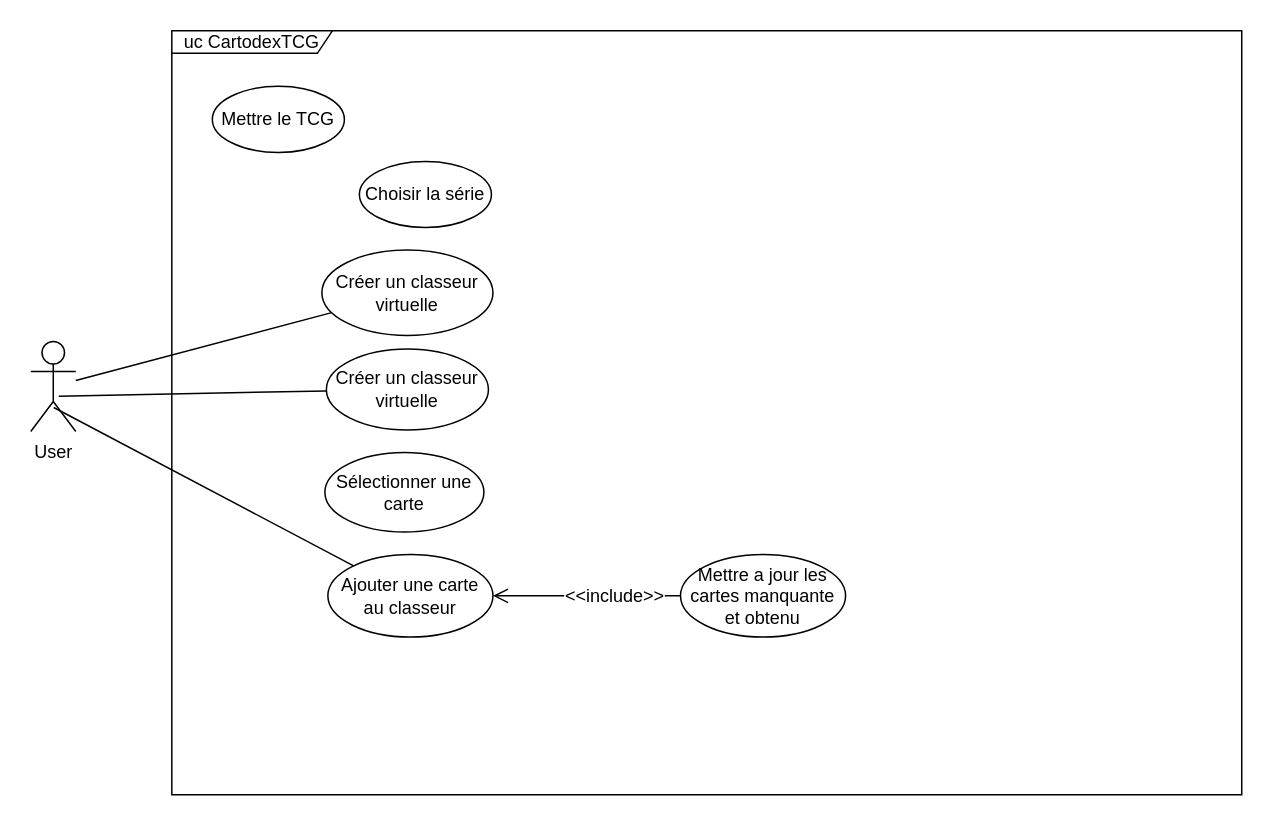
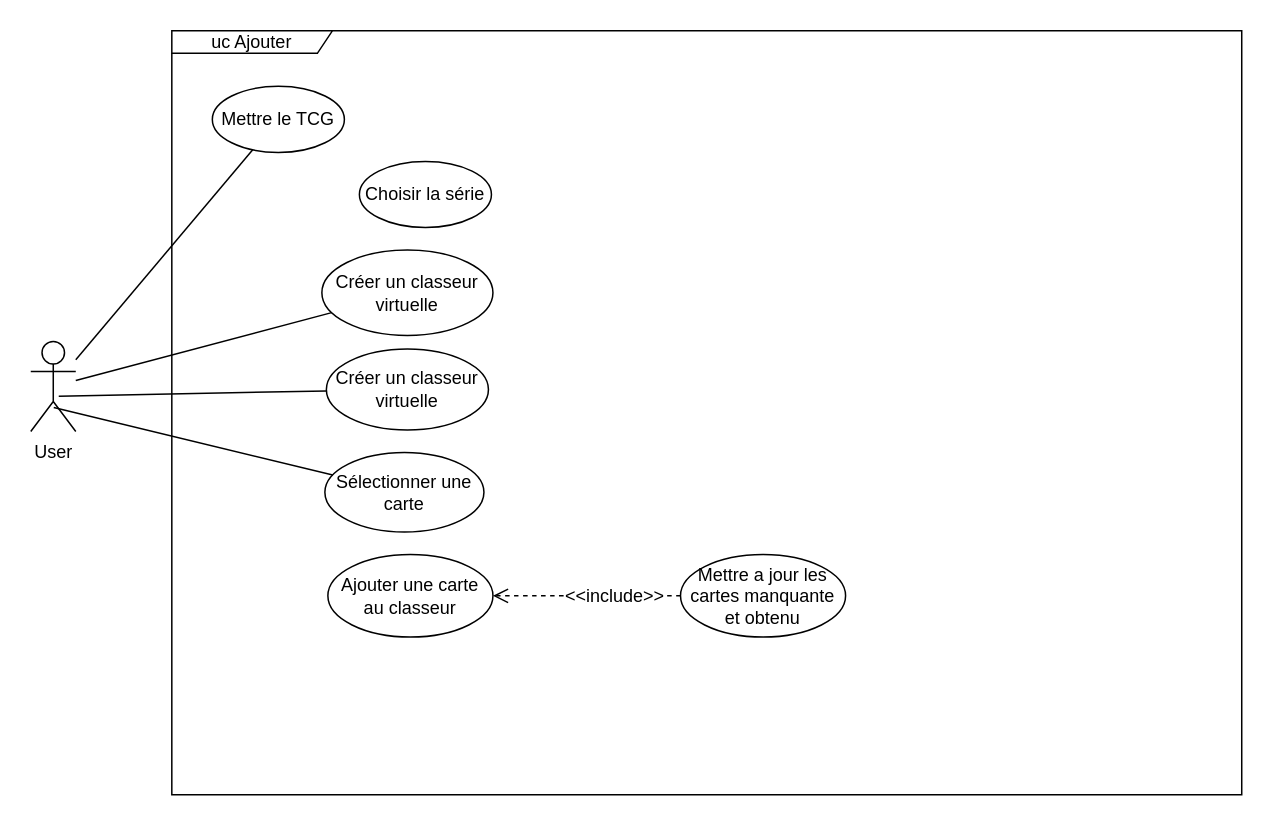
(252, 43) -> (252, 43)
none -> (165, 254)
(210, 490) -> (194, 441)
(530, 596) -> (530, 596)
